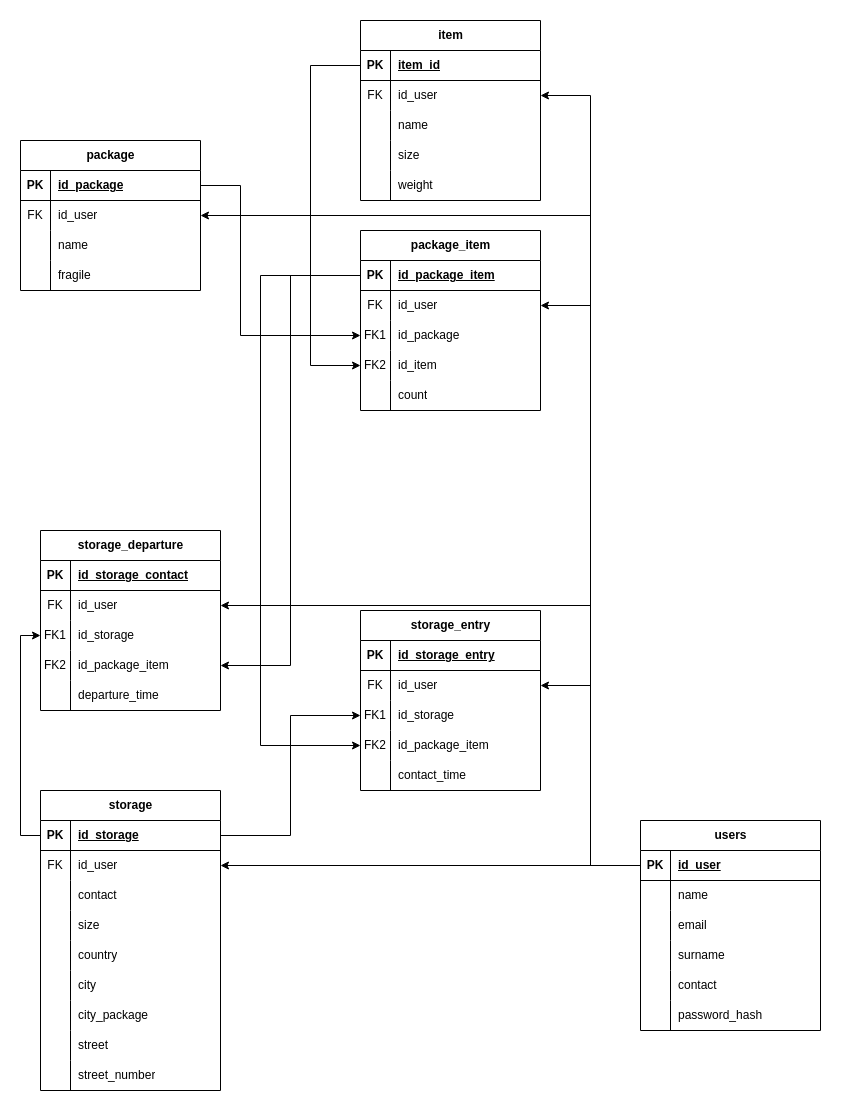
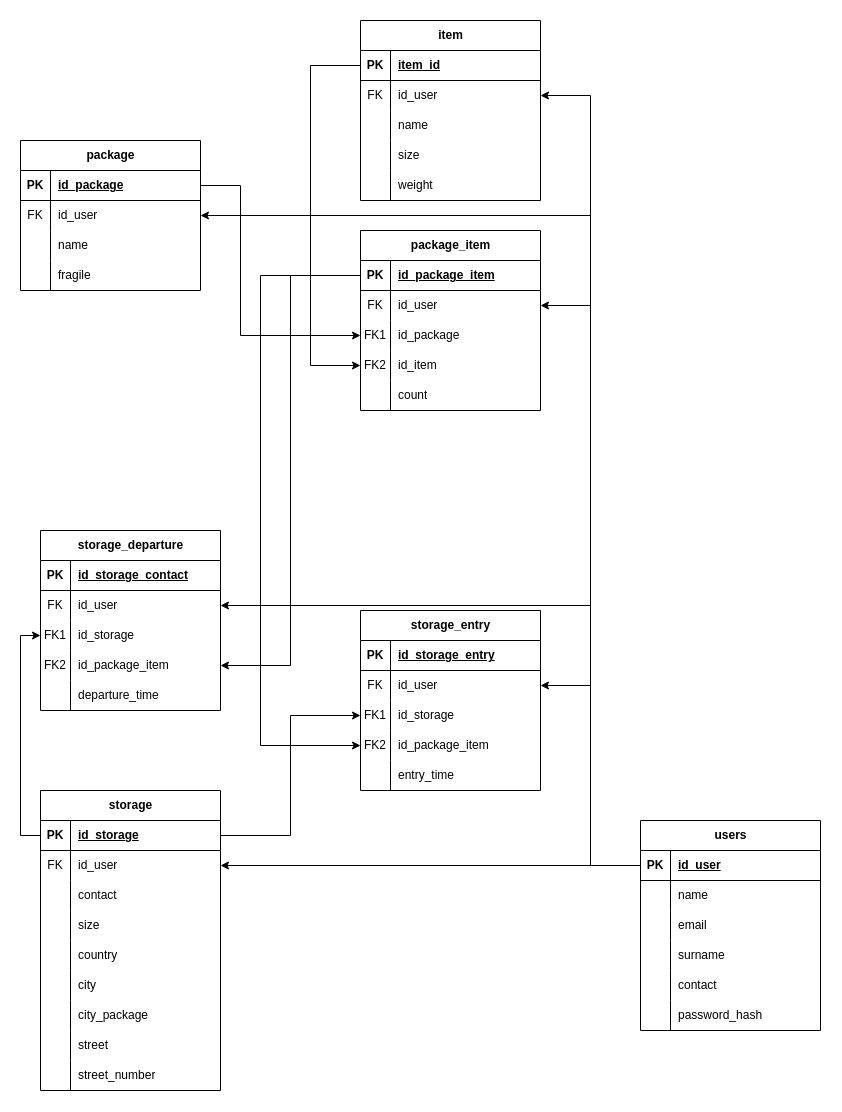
(437, 776) -> (431, 776)
